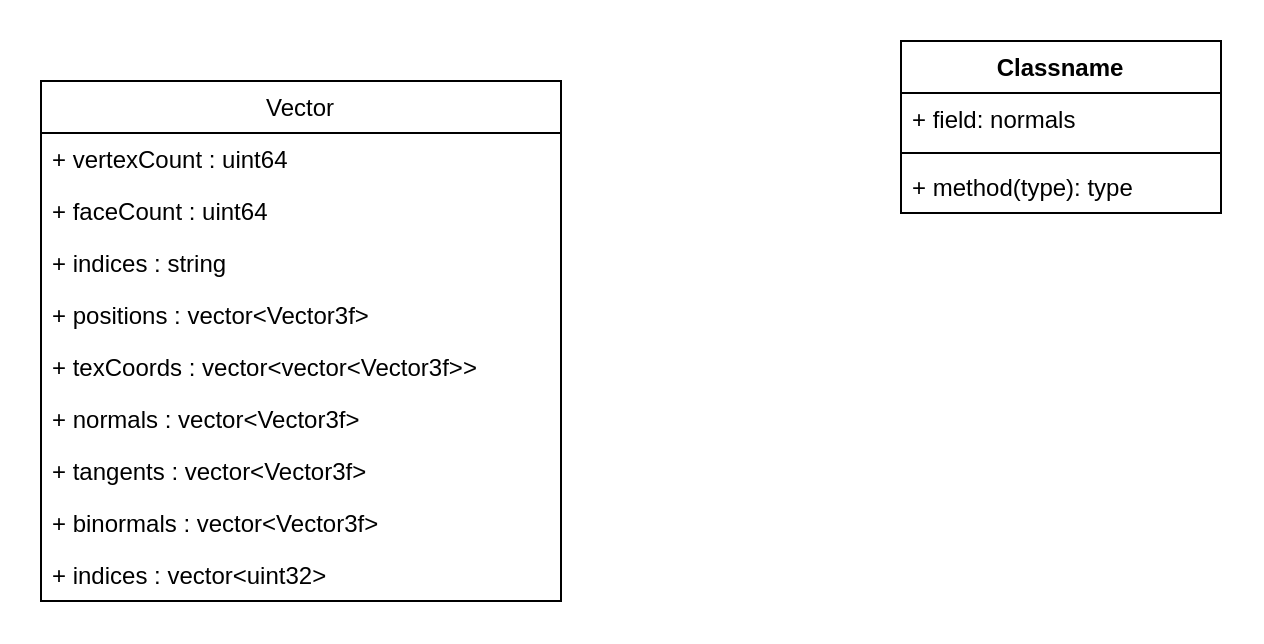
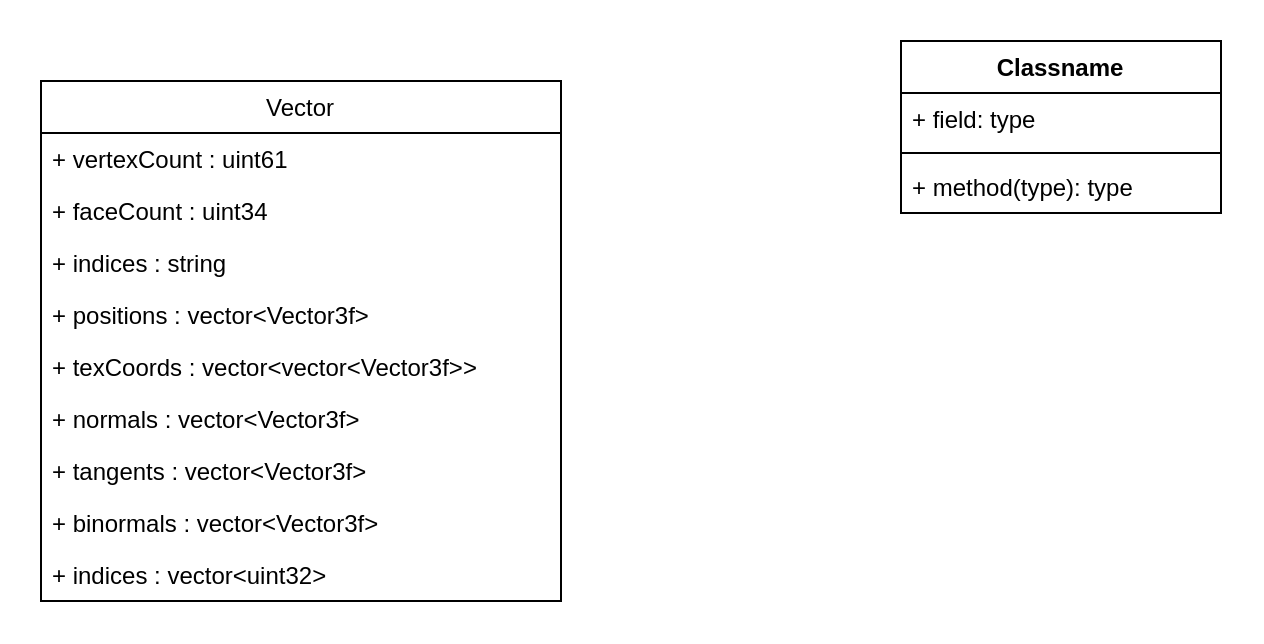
(1001, 120) -> (984, 120)
(184, 160) -> (184, 160)
(171, 212) -> (171, 212)
